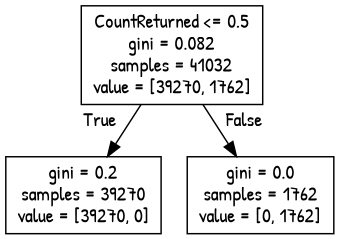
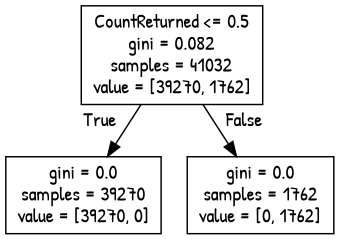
(83, 195) -> (83, 195)
